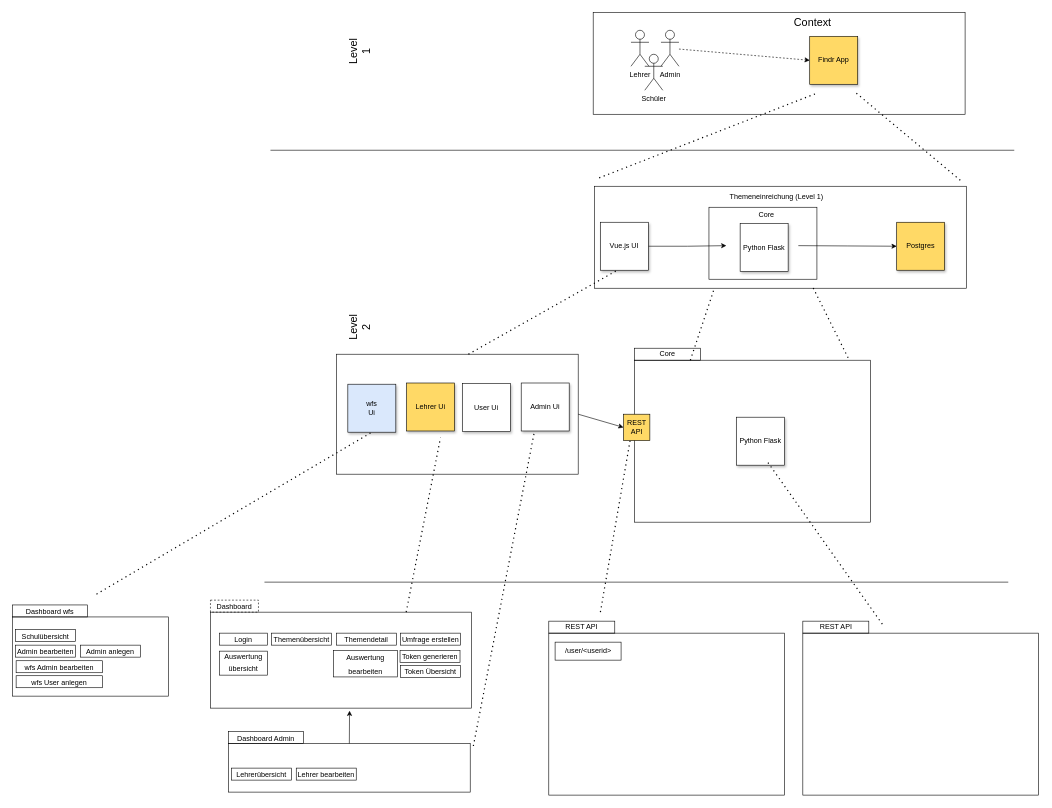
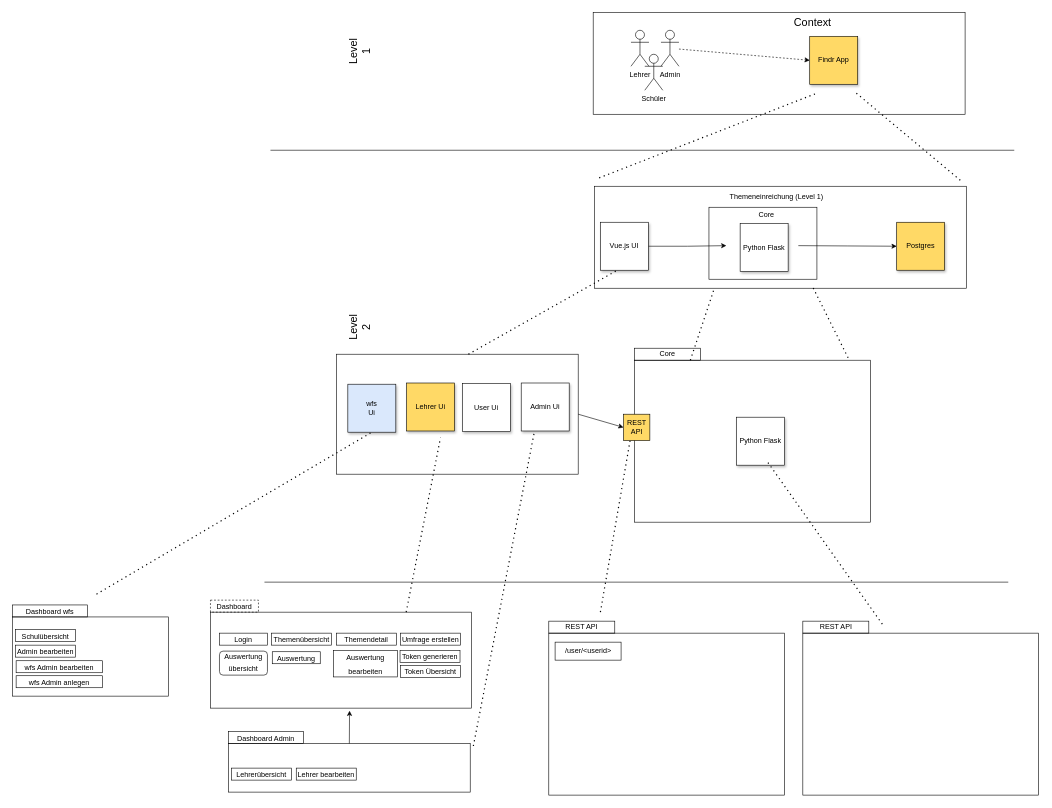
(110, 651) -> none
none -> (296, 658)
(243, 663) -> (243, 663)
(59, 682) -> (59, 682)
